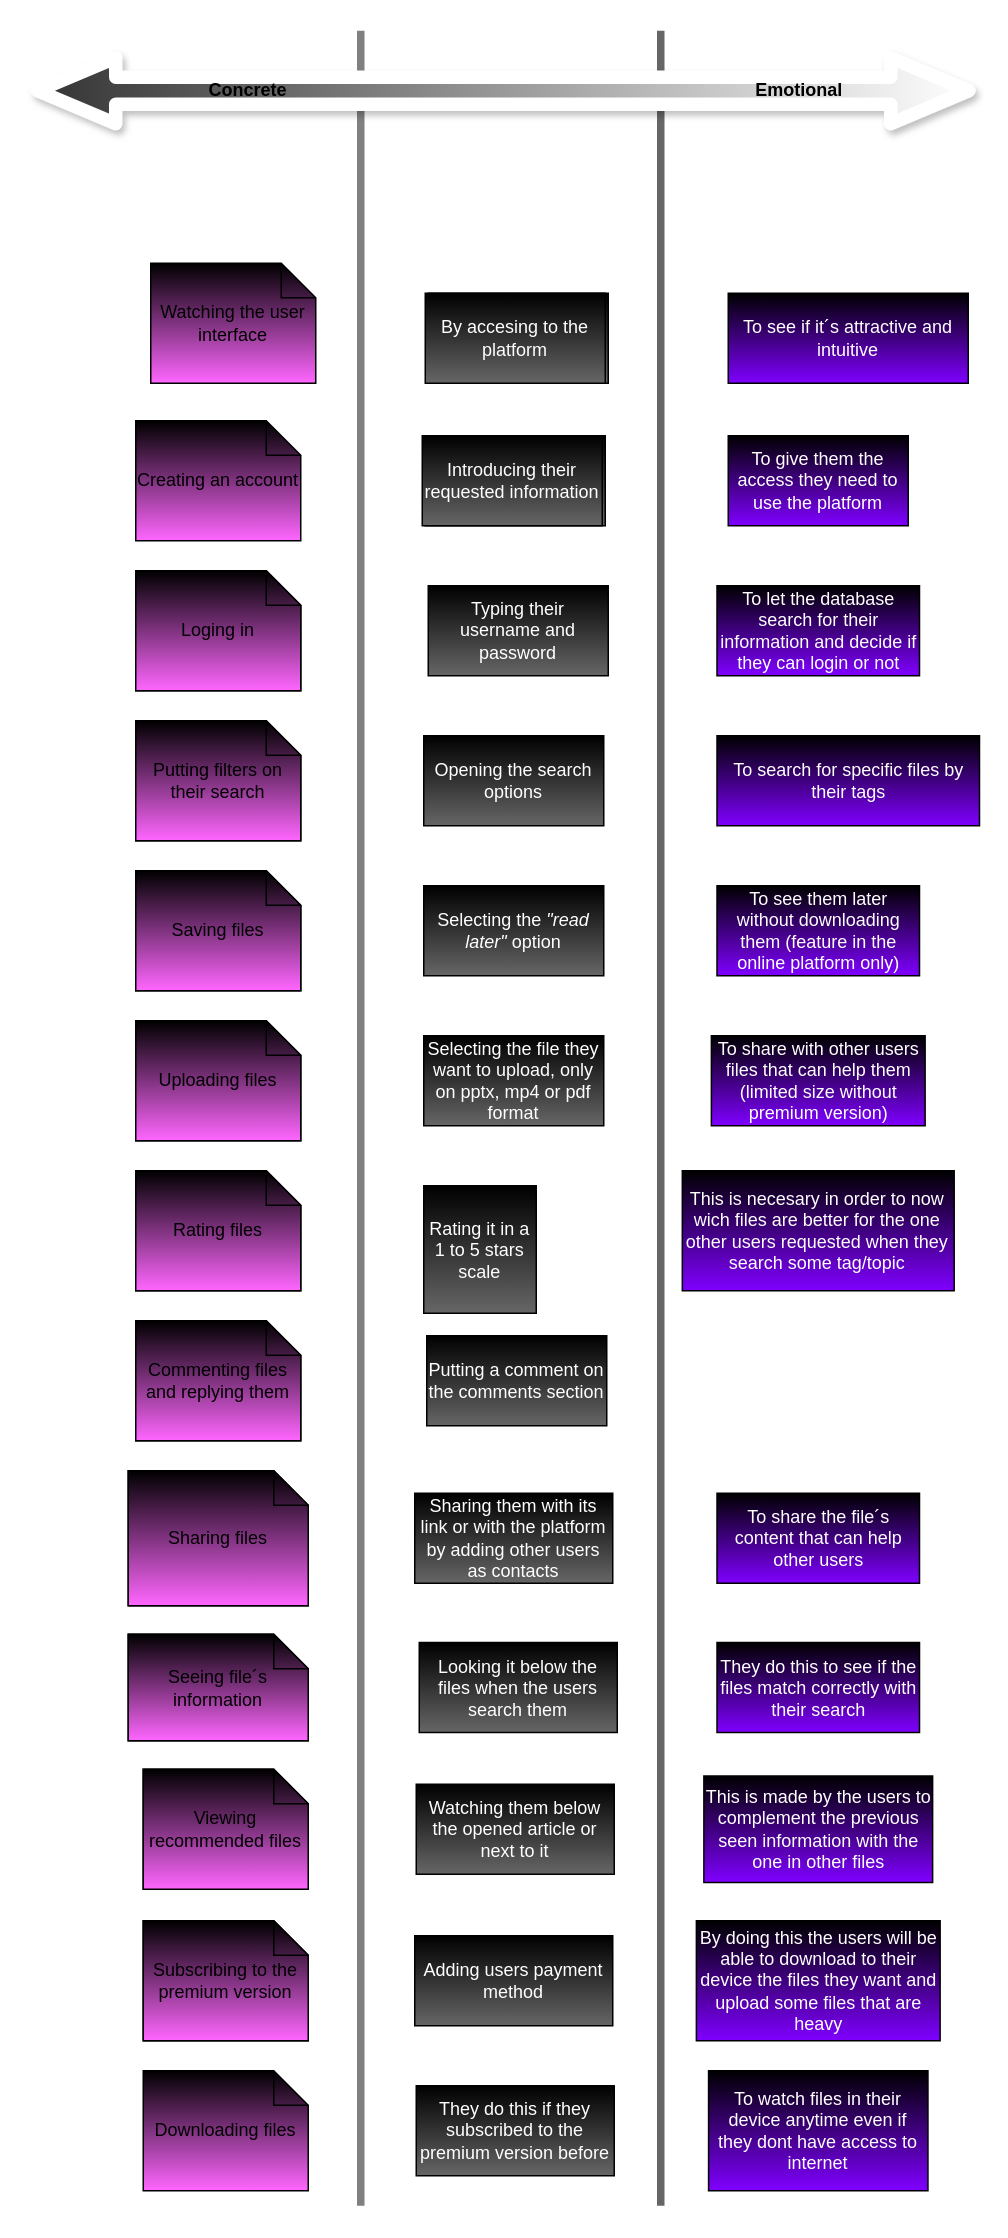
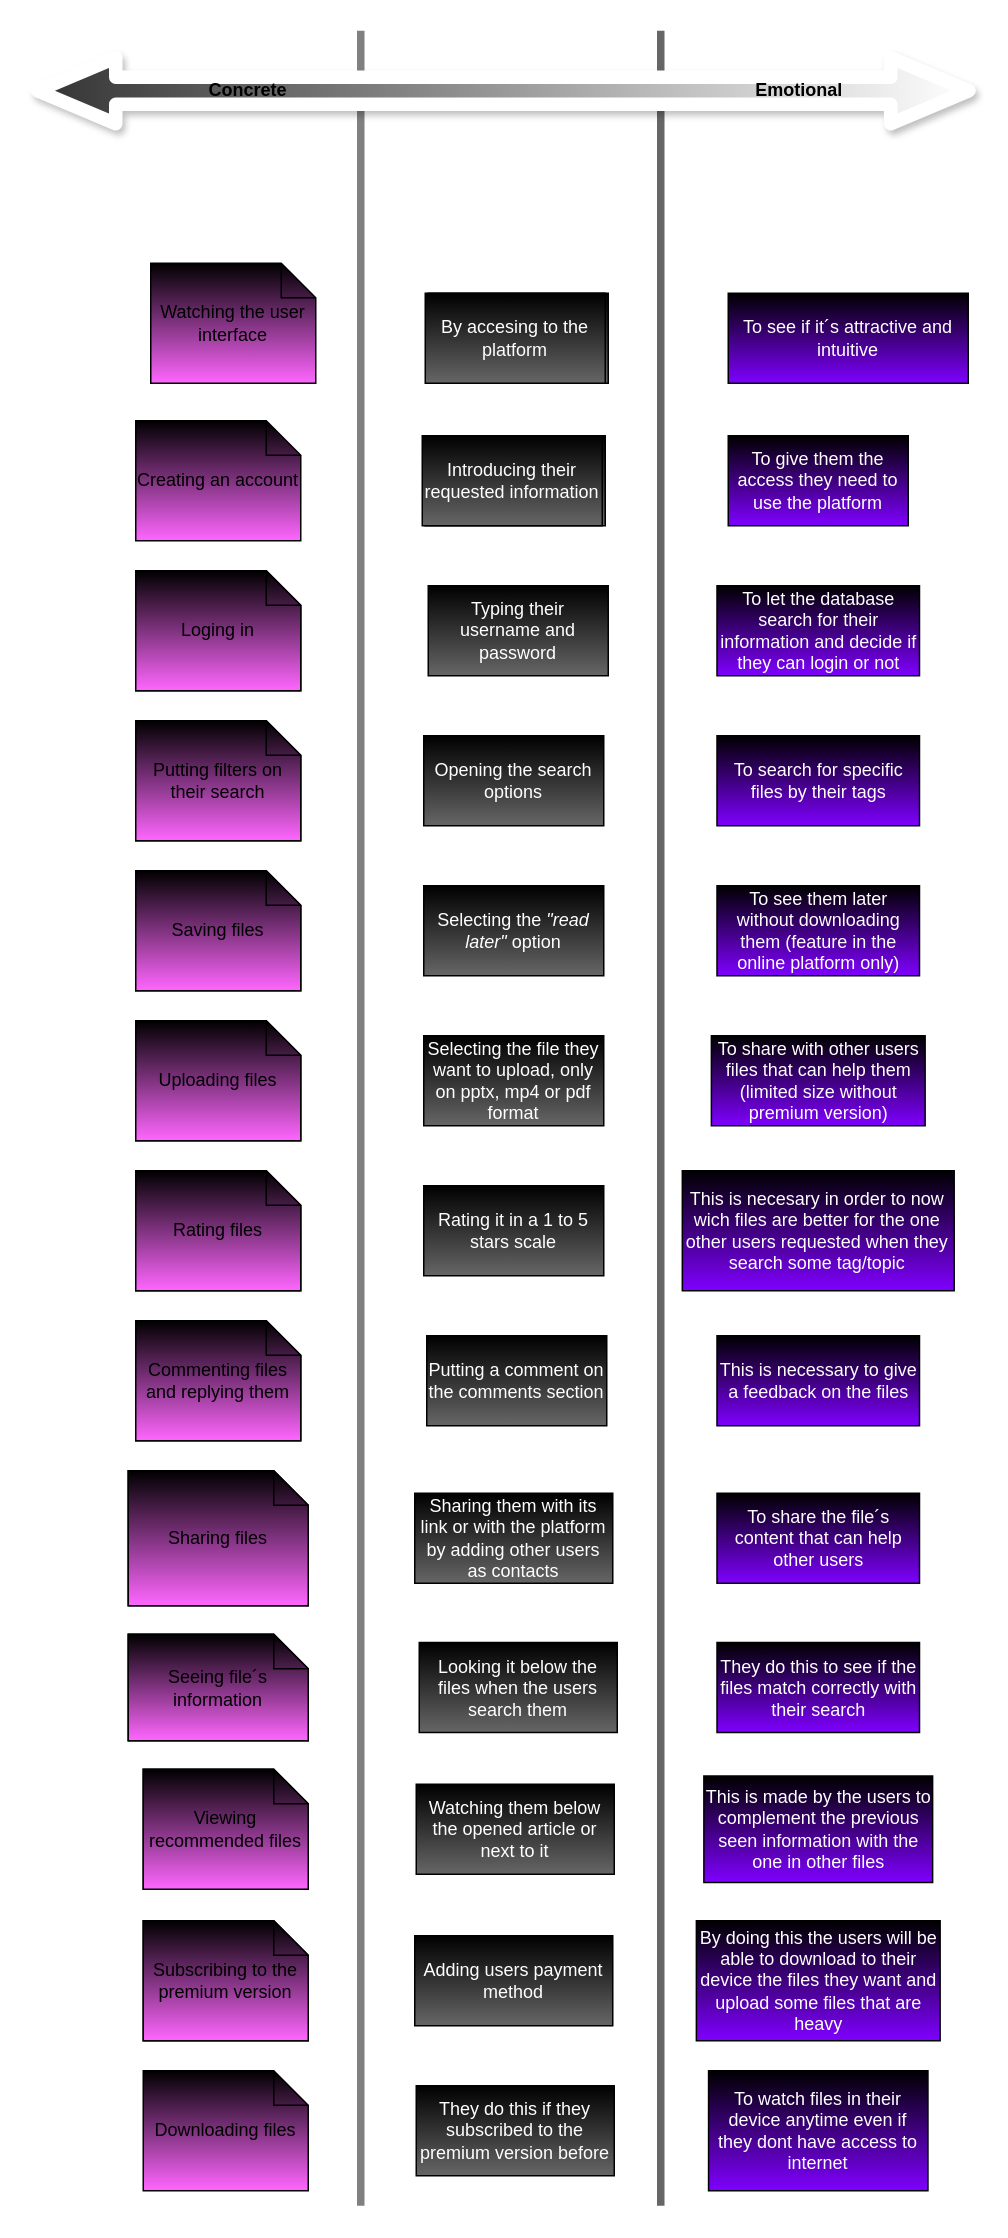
(848, 781) -> (818, 781)
(480, 1250) -> (514, 1231)
none -> (818, 1381)
